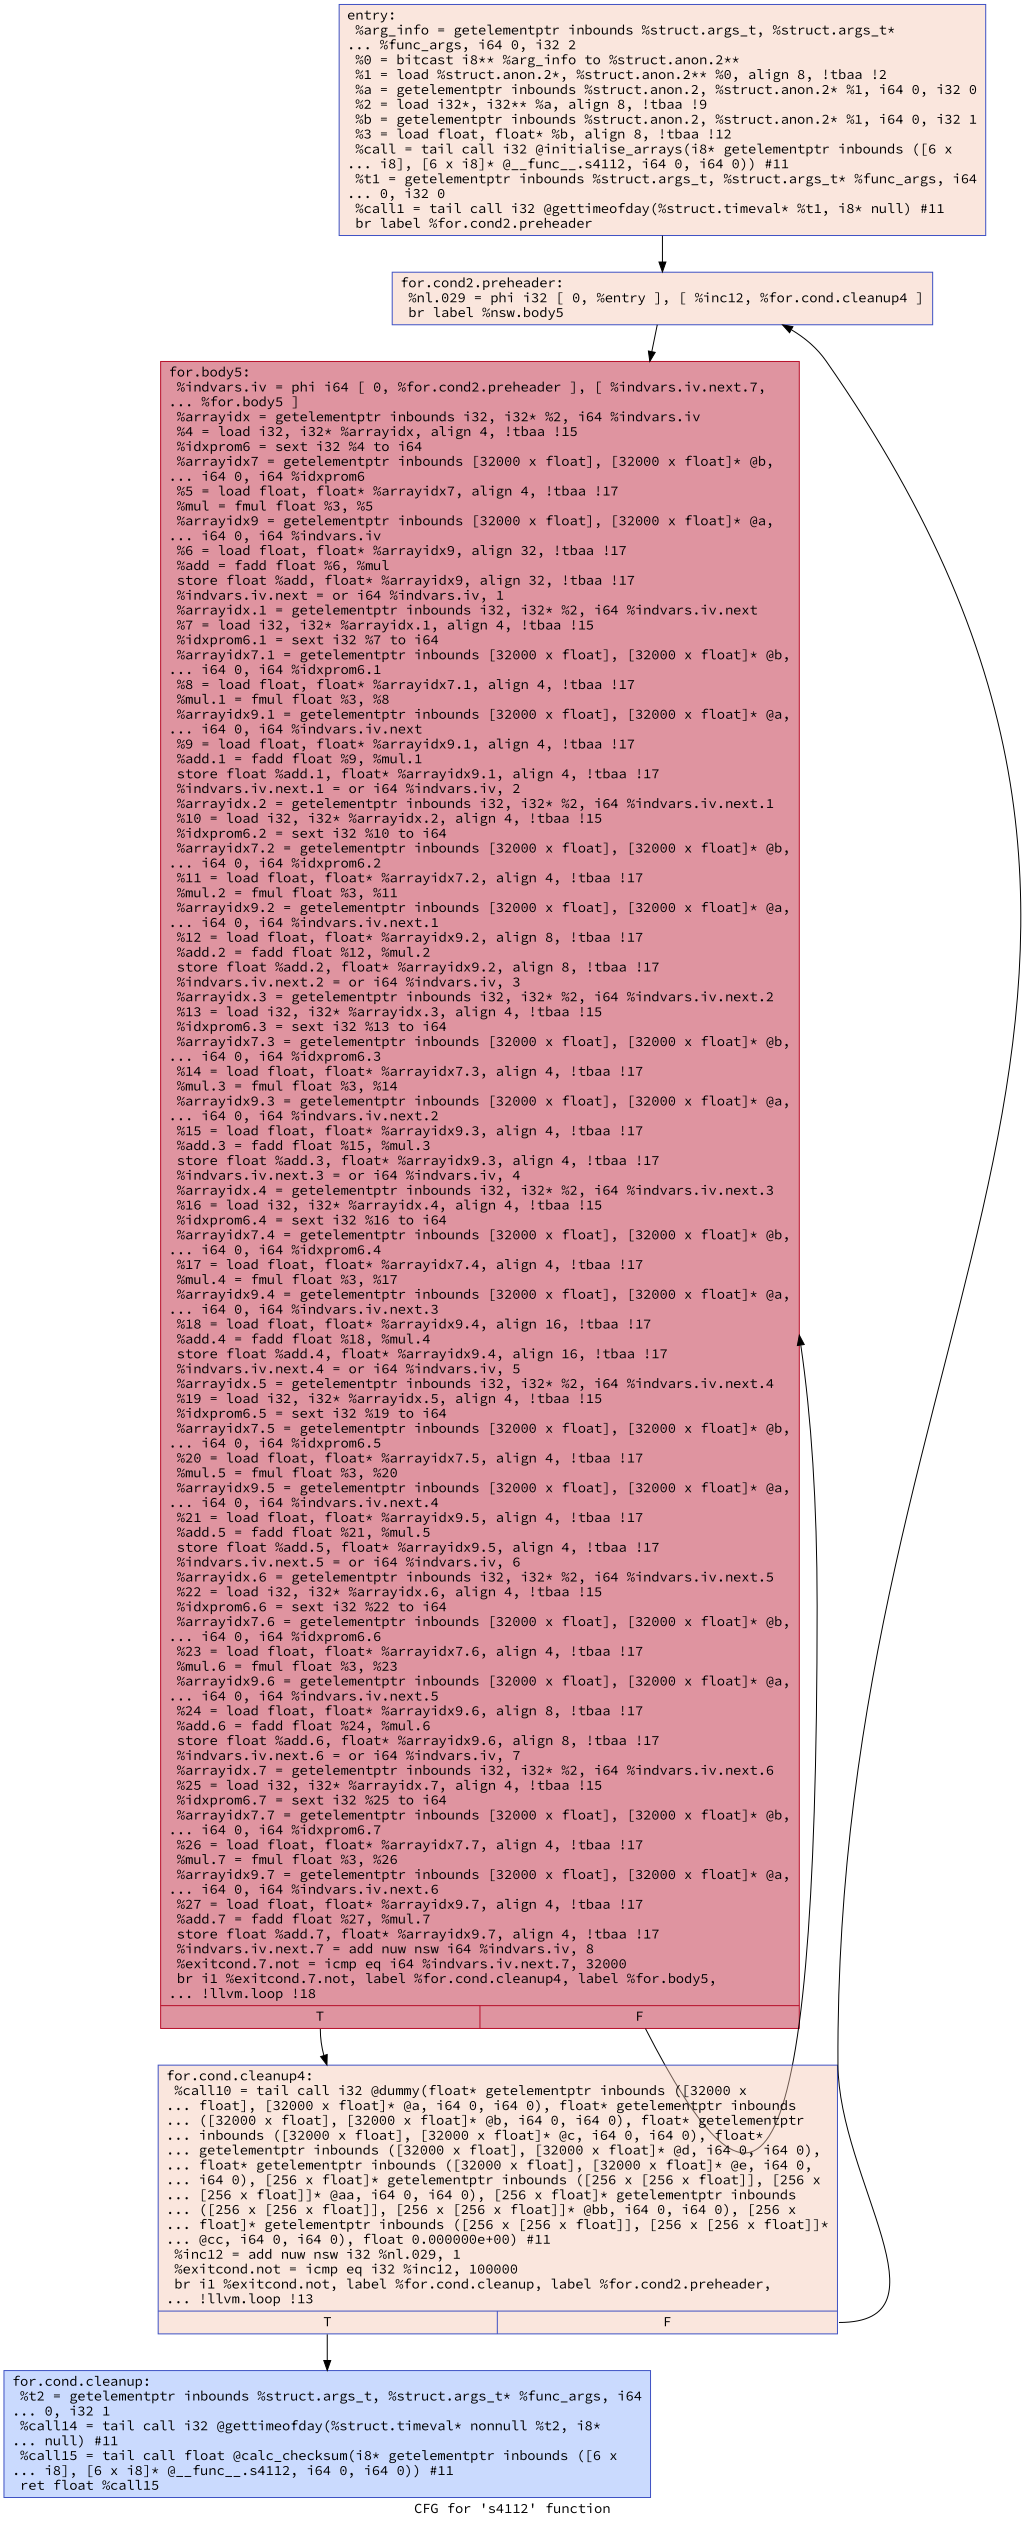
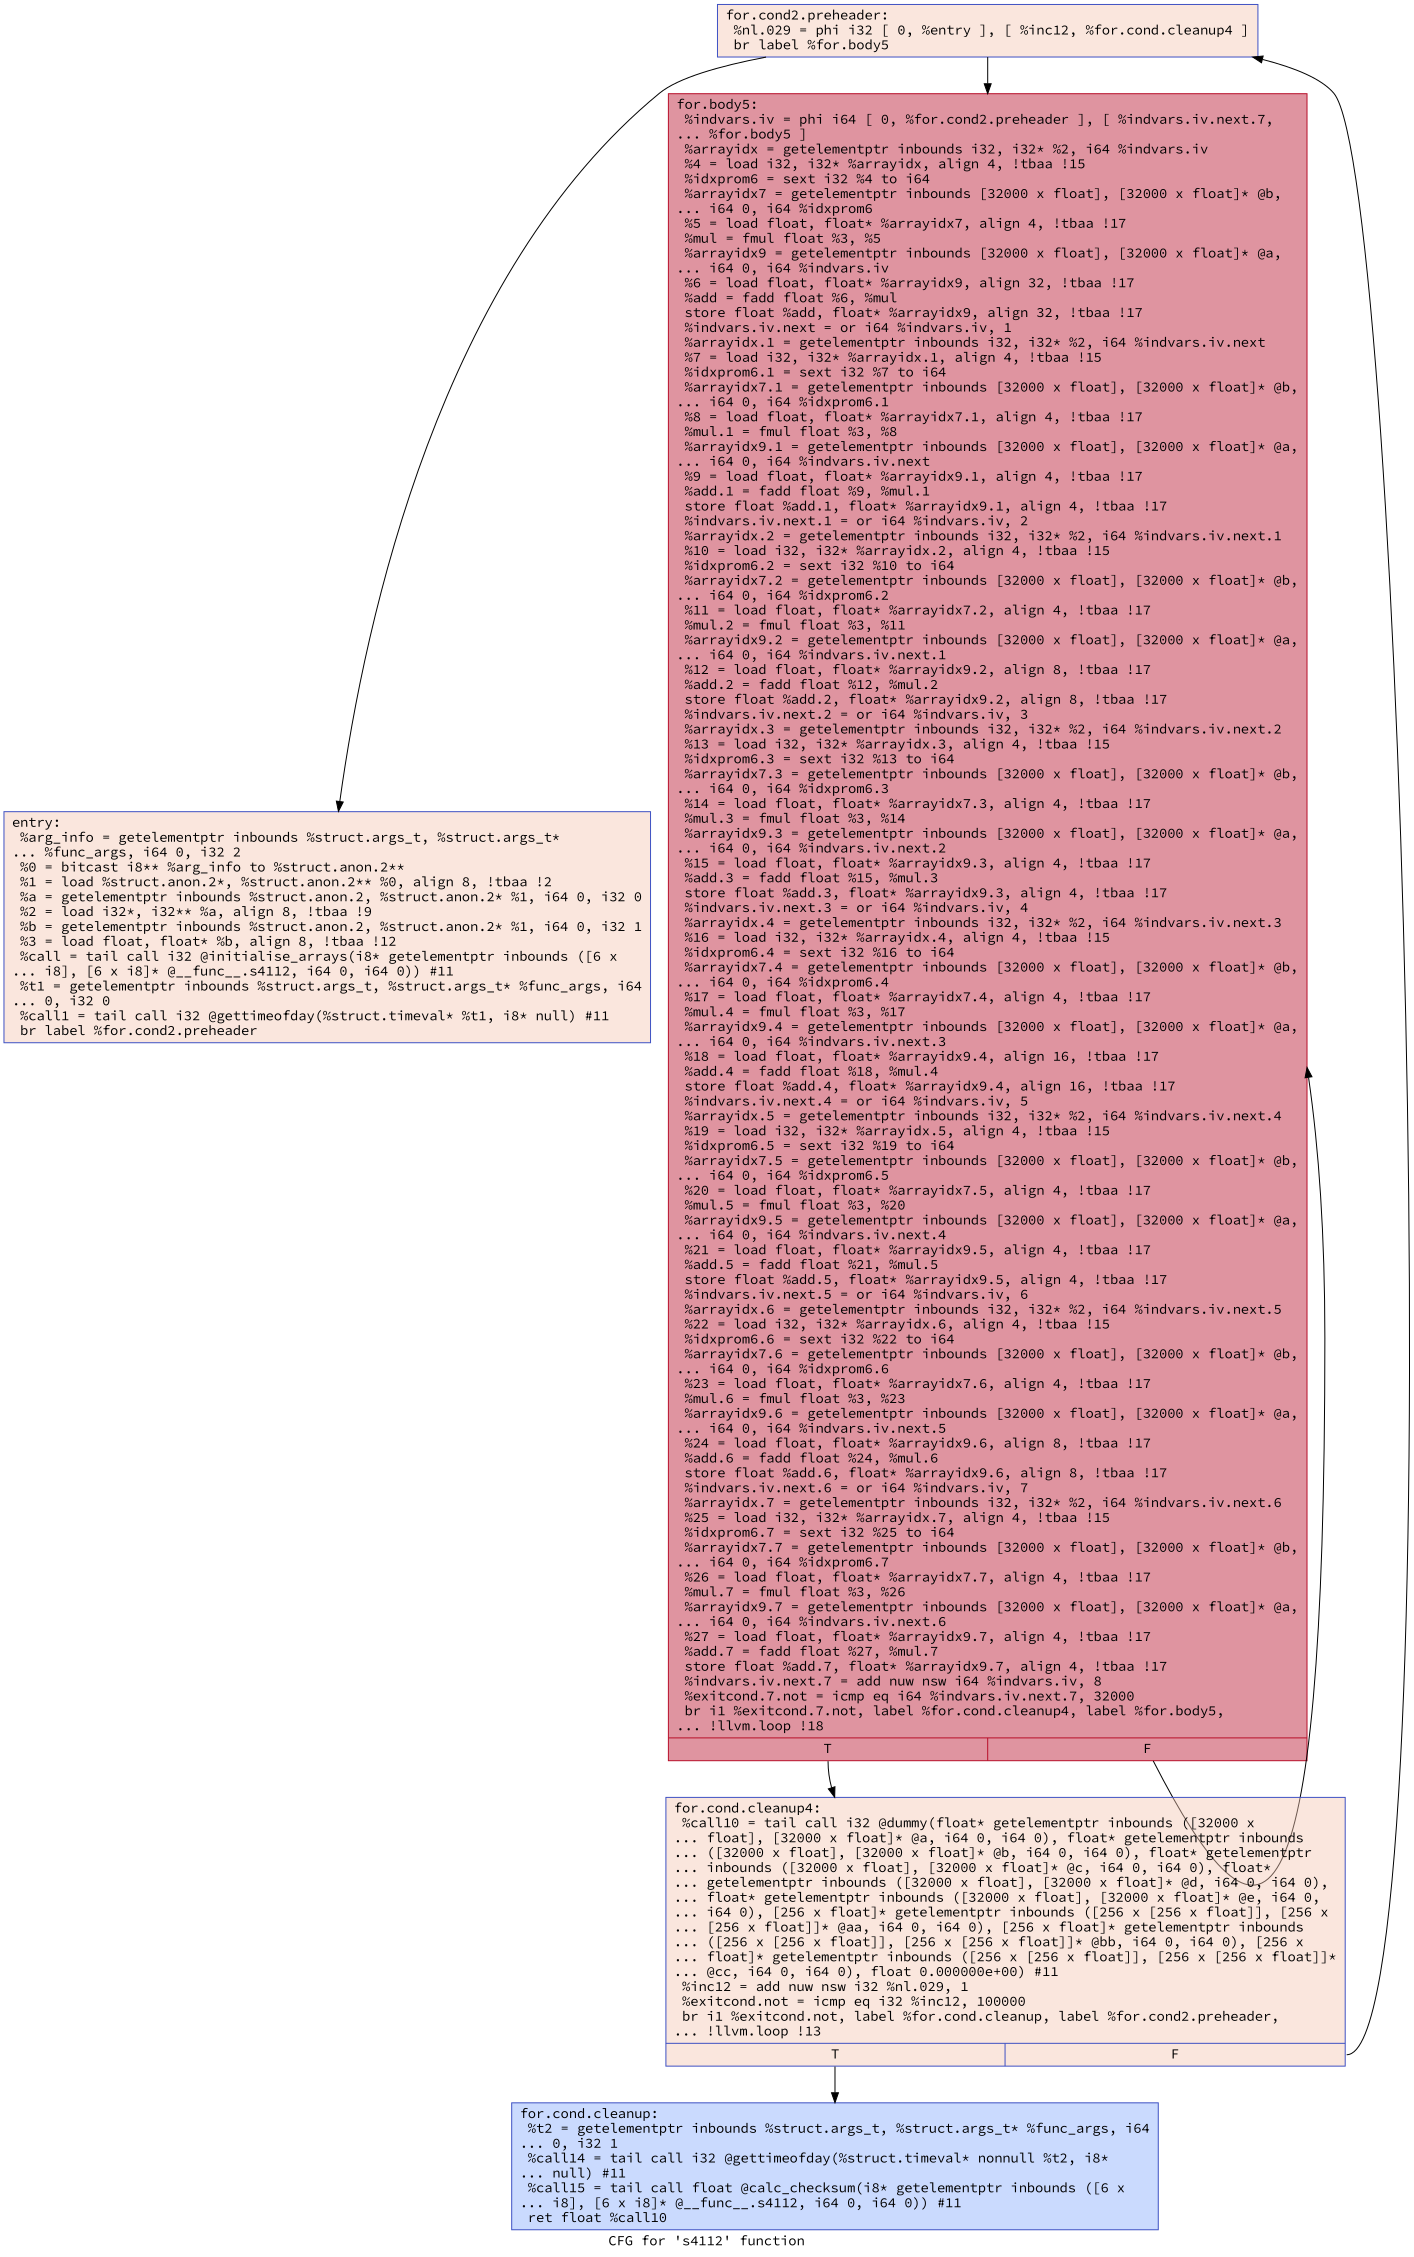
(662, 249) -> (461, 366)
(482, 313) -> (808, 45)
(86, 2486) -> (594, 2218)
